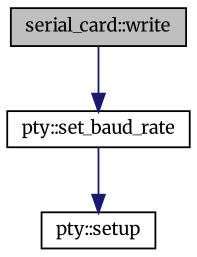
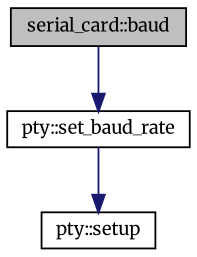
(98, 27) -> (98, 27)
